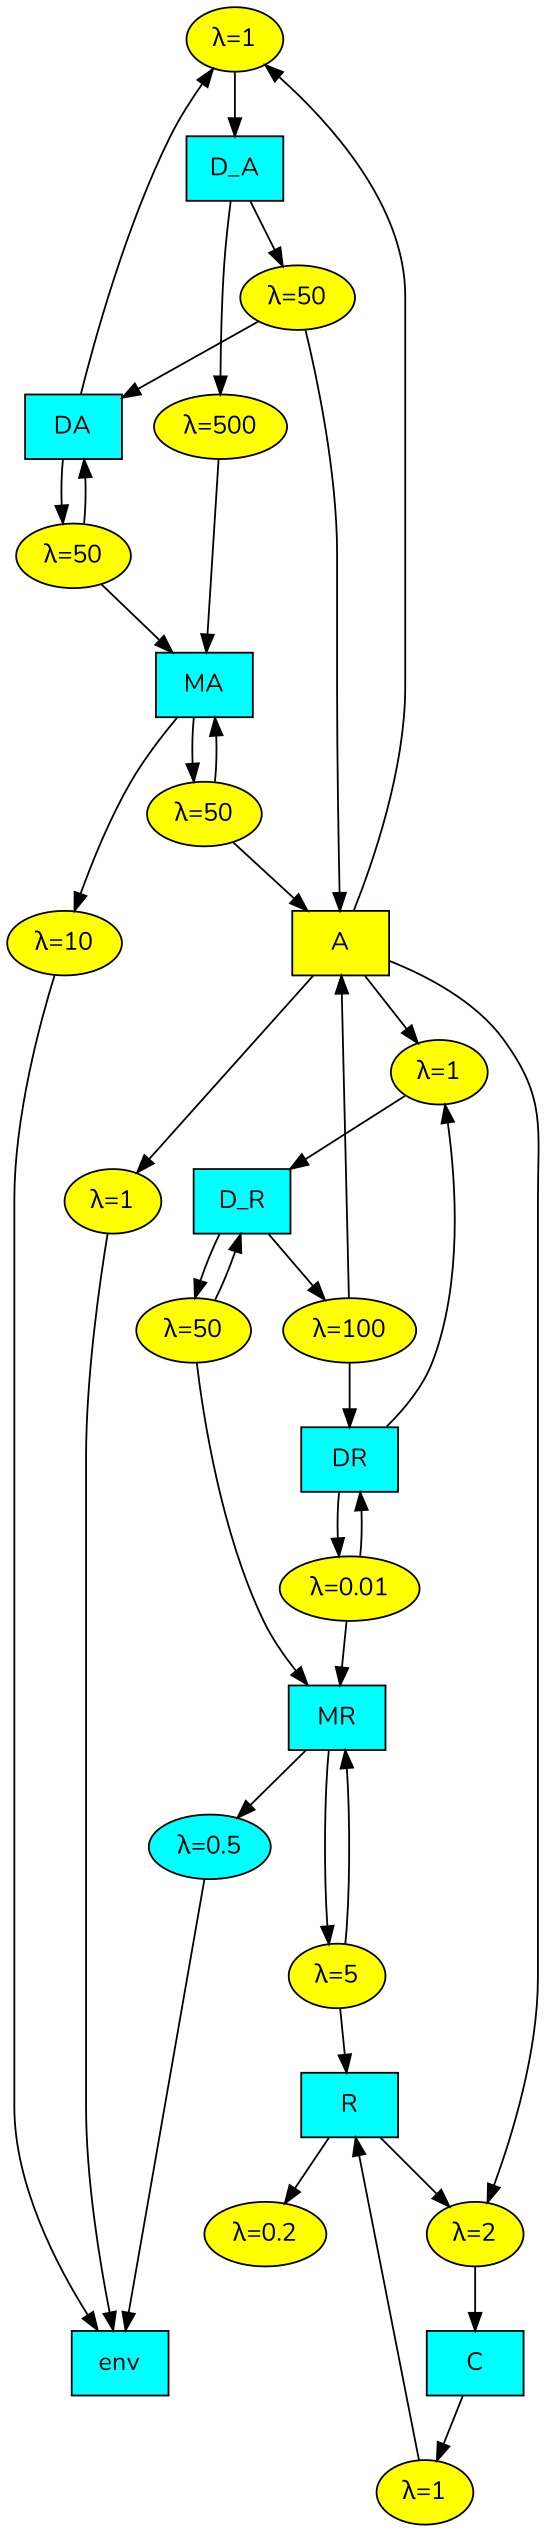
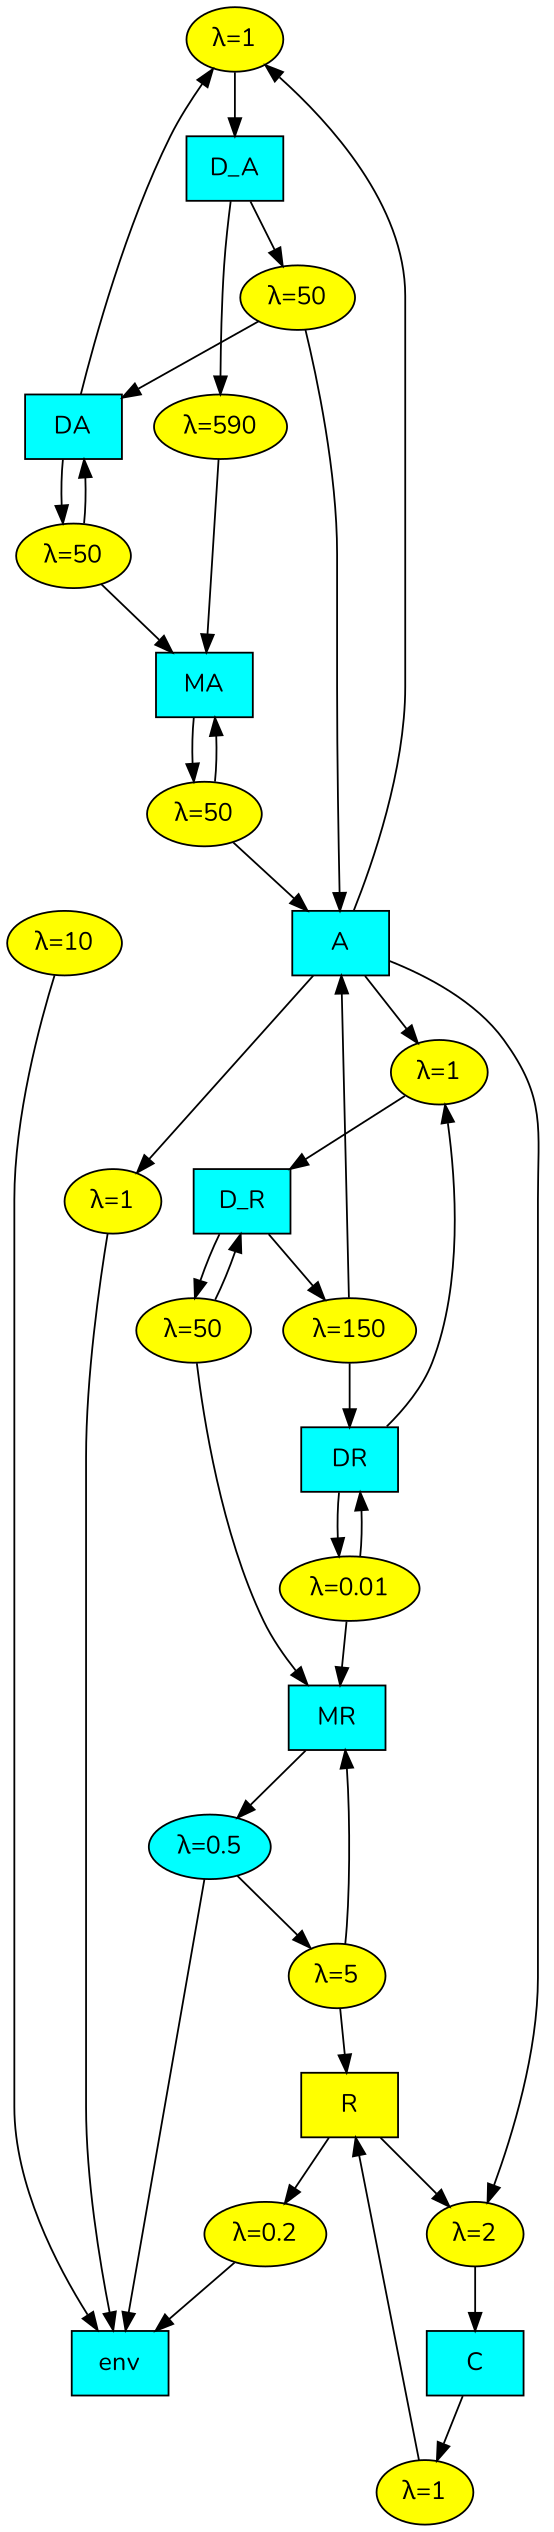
(221, 427) -> (221, 427)
(120, 801) -> none
(341, 943) -> (341, 943)
(350, 1330) -> (350, 1330)
(325, 1838) -> (267, 1906)
(350, 2105) -> (350, 2105)
none -> (202, 2291)
